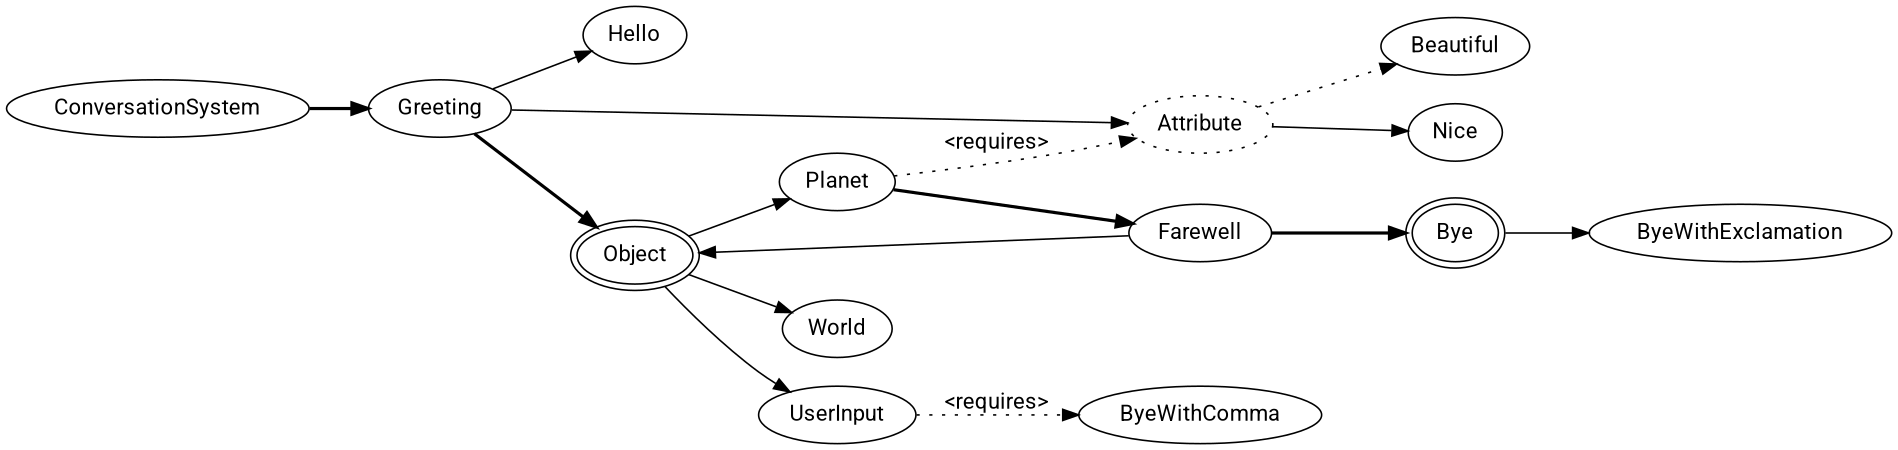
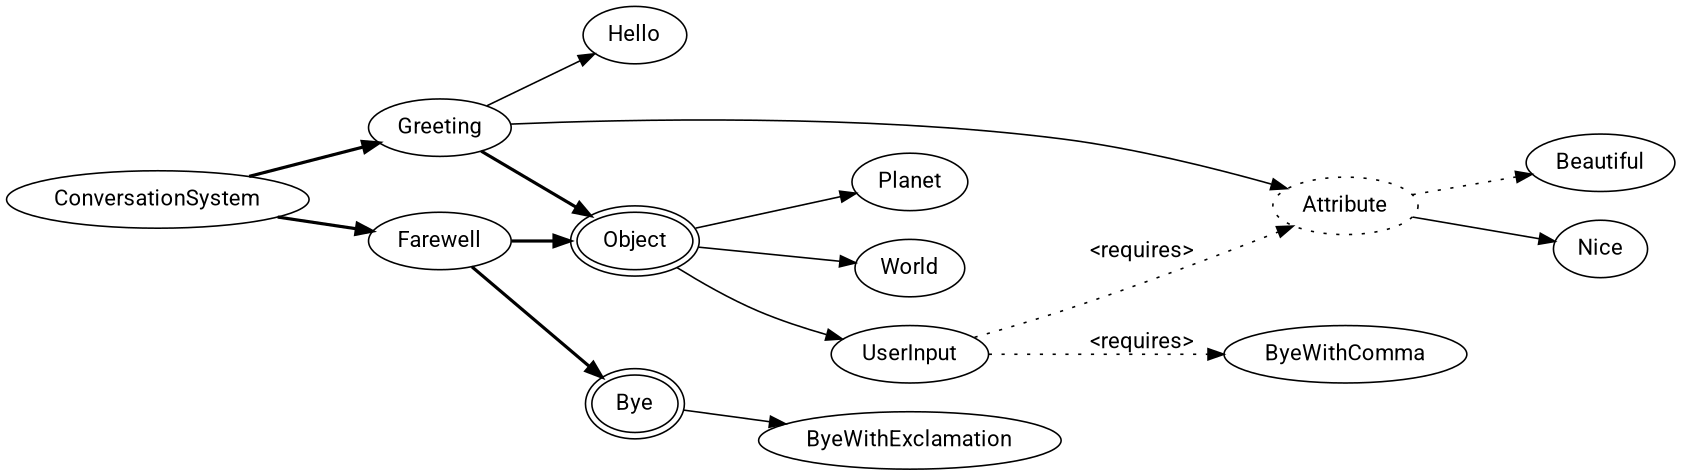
(1008, 161) -> (1127, 288)
(1005, 206) -> (317, 223)
(922, 244) -> (533, 241)
